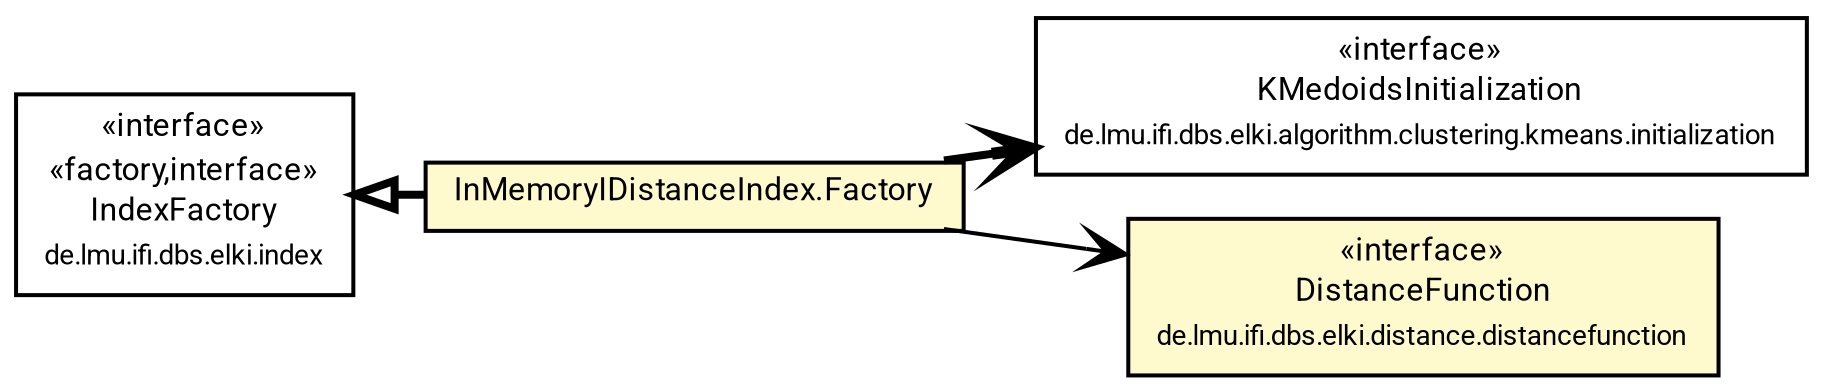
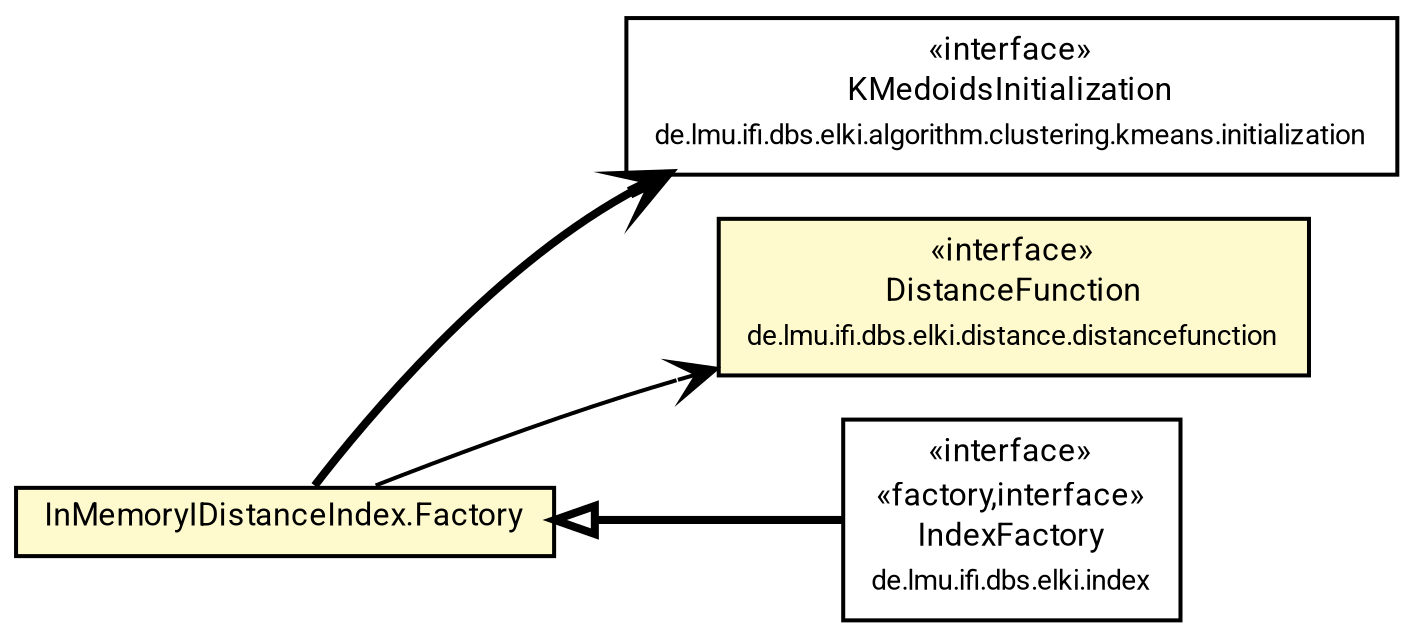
(410, 195) -> (719, 520)
